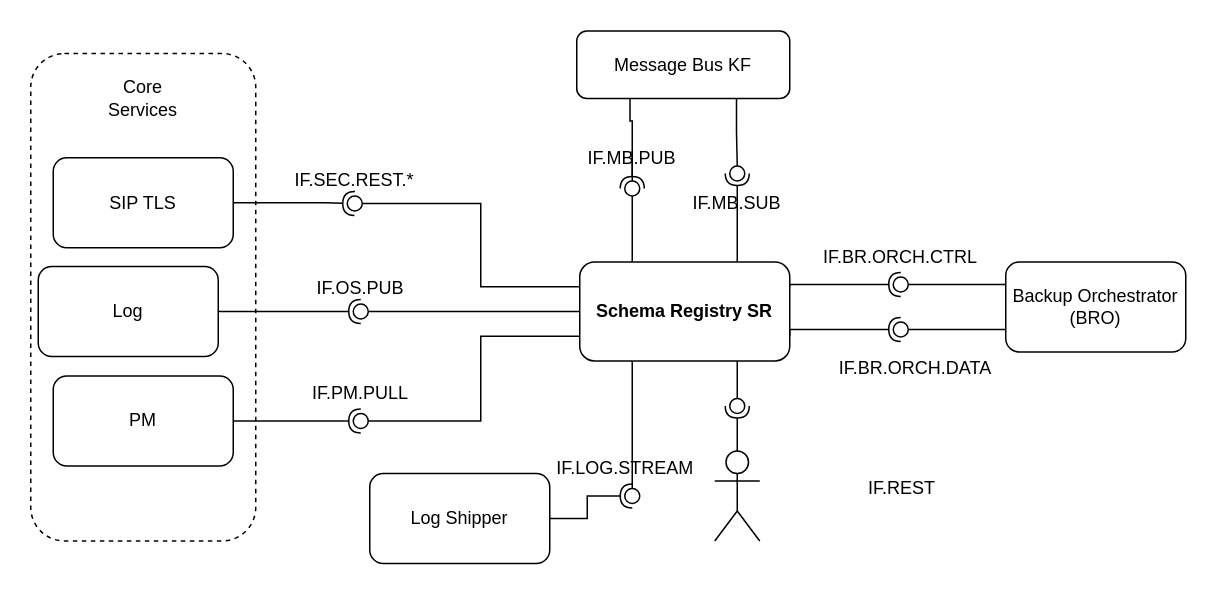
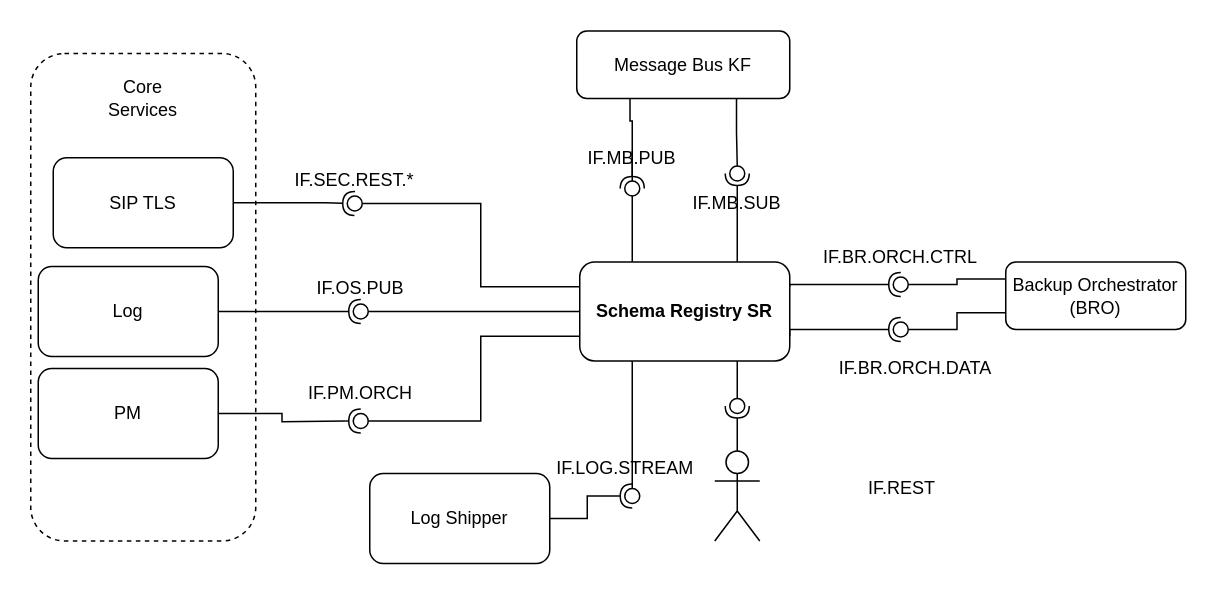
(1096, 307) -> (1096, 296)
(361, 394) -> (361, 394)
(143, 421) -> (128, 413)
